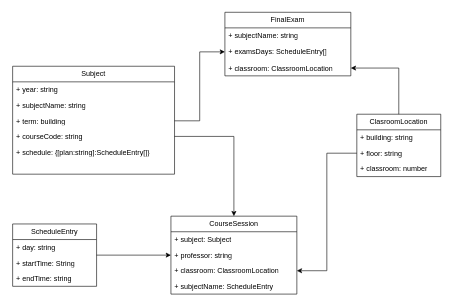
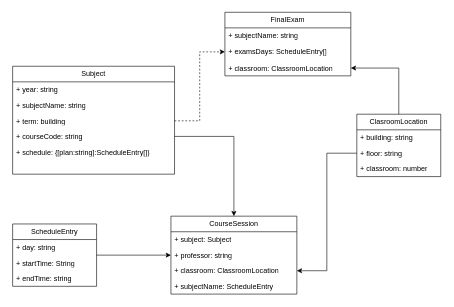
(200, 89) -> (200, 89)
